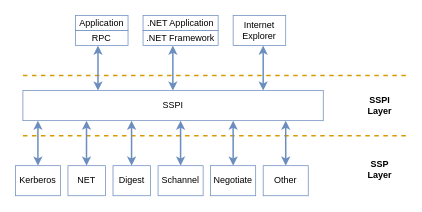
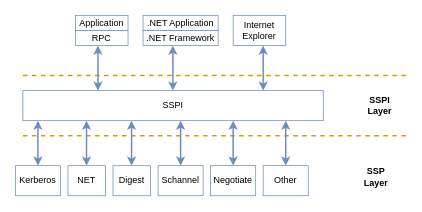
(379, 169) -> (375, 177)
